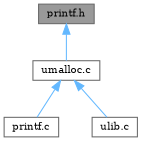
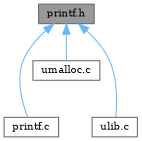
(46, 103) -> (21, 70)
(94, 103) -> (113, 70)
